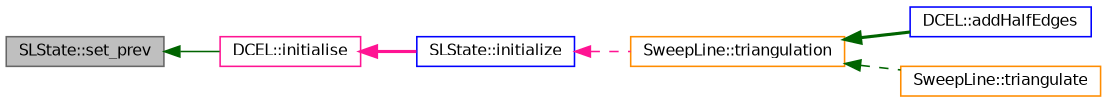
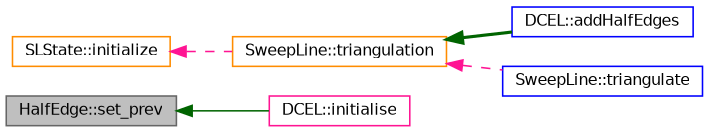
(85, 52) -> (91, 111)
(397, 52) -> none
(496, 52) -> (91, 52)
(881, 68) -> (483, 68)
(1001, 81) -> (603, 81)
